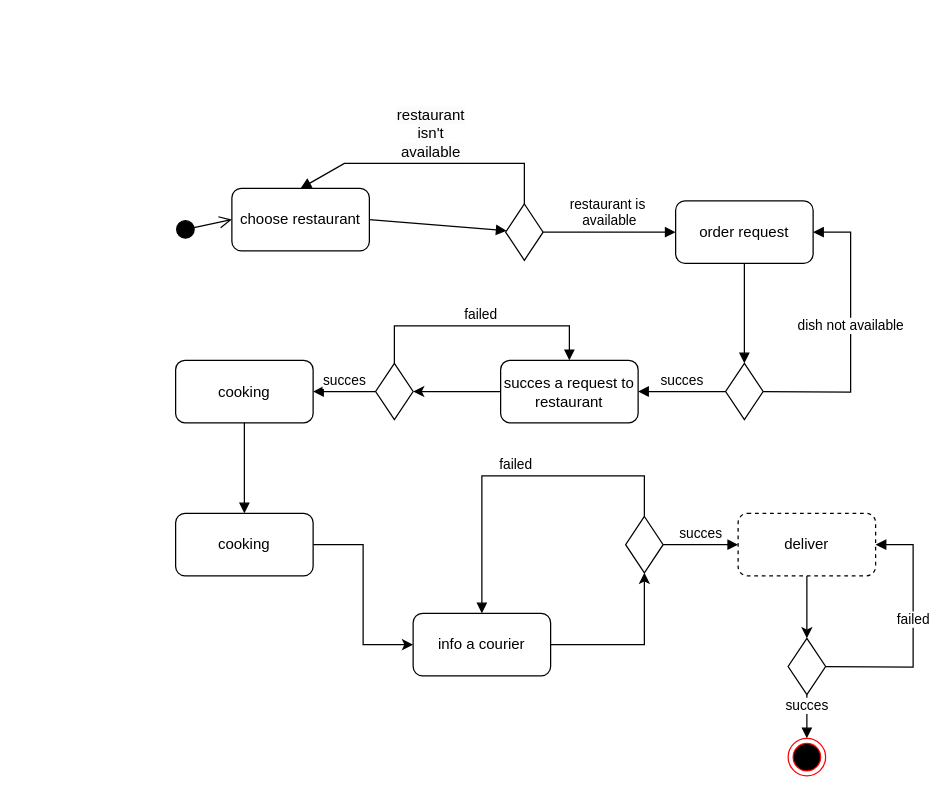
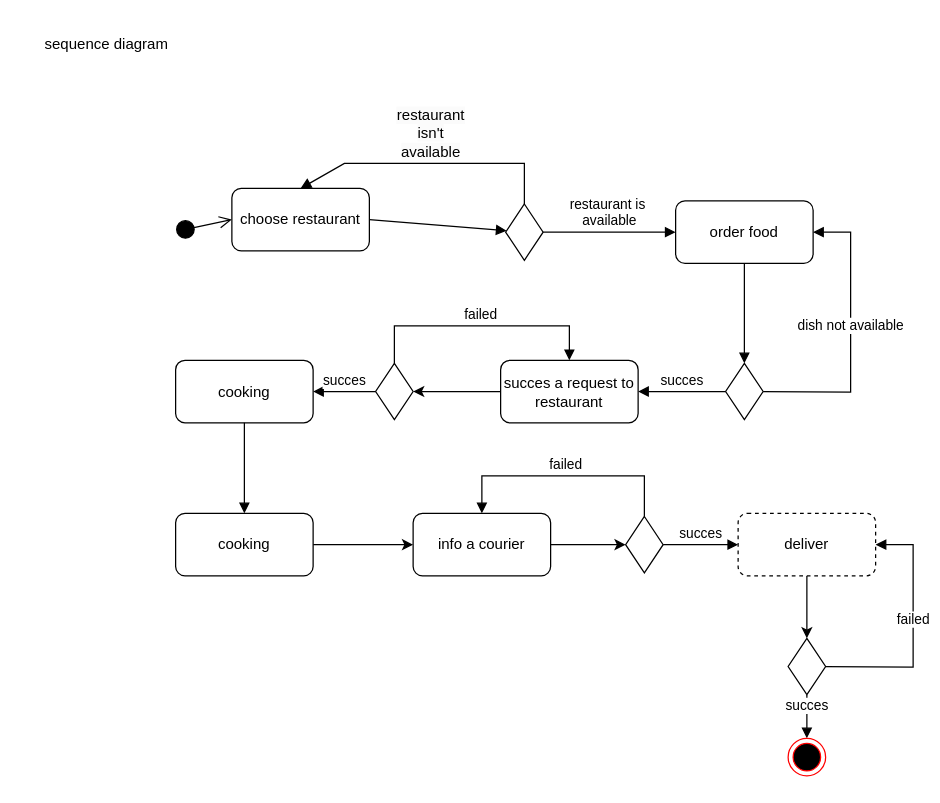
none -> (107, 44)
(744, 232) -> (744, 232)
(482, 644) -> (482, 544)
